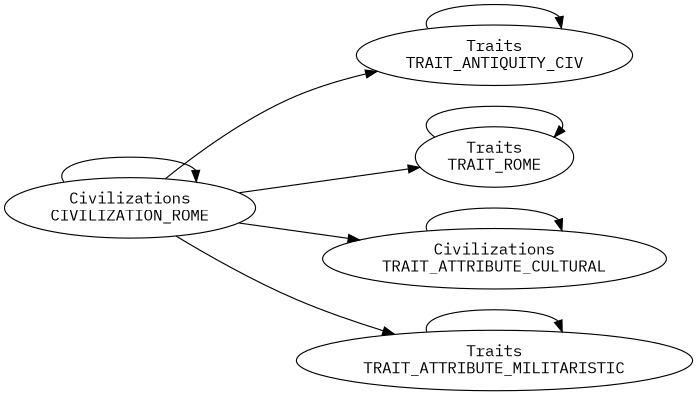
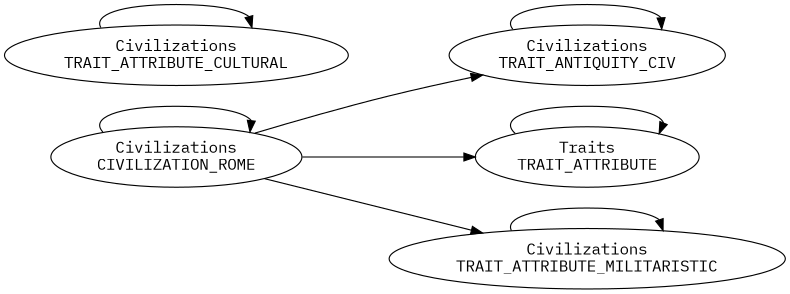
(494, 55) -> (587, 55)
(494, 157) -> (587, 157)
(294, 231) -> none
(494, 361) -> (587, 259)
